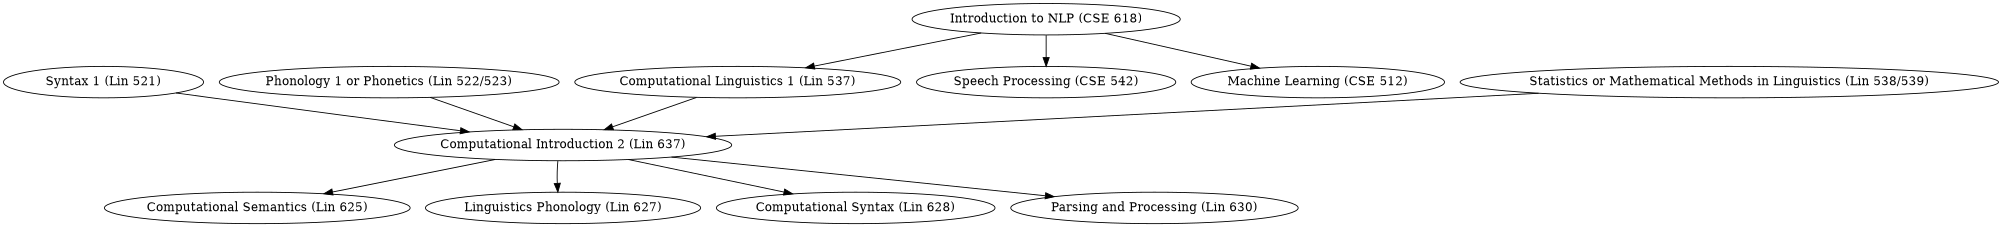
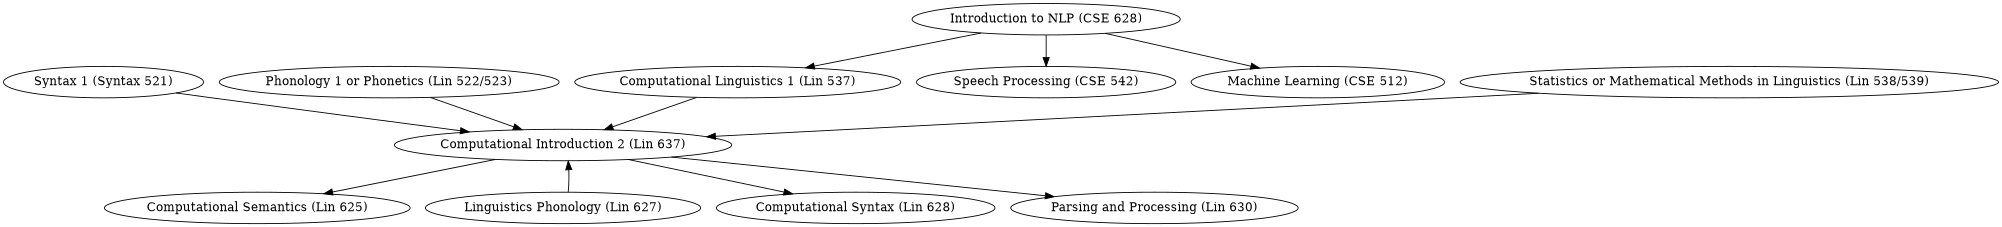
(1046, 19) -> (1046, 19)
(104, 82) -> (104, 82)
(557, 172) -> (569, 181)
